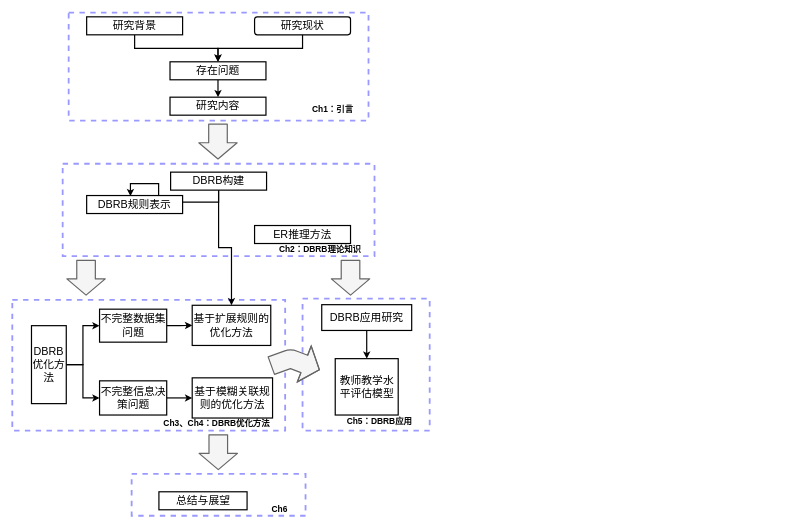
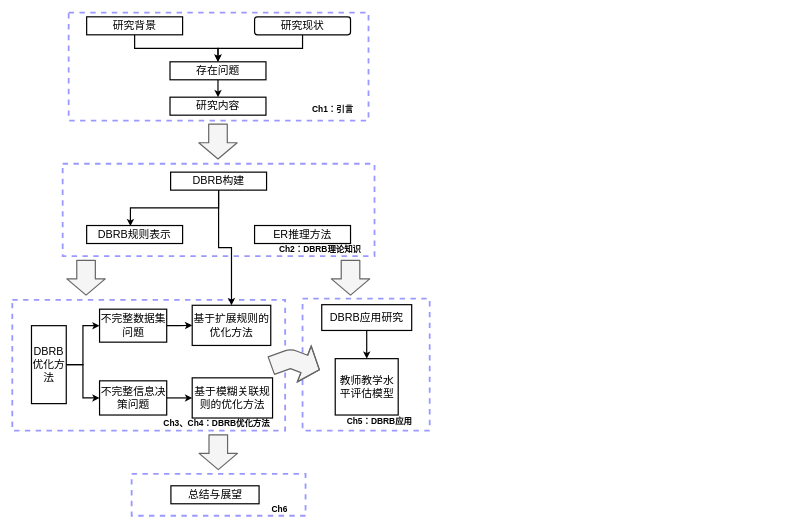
(135, 204) -> (135, 234)
(203, 501) -> (215, 495)
